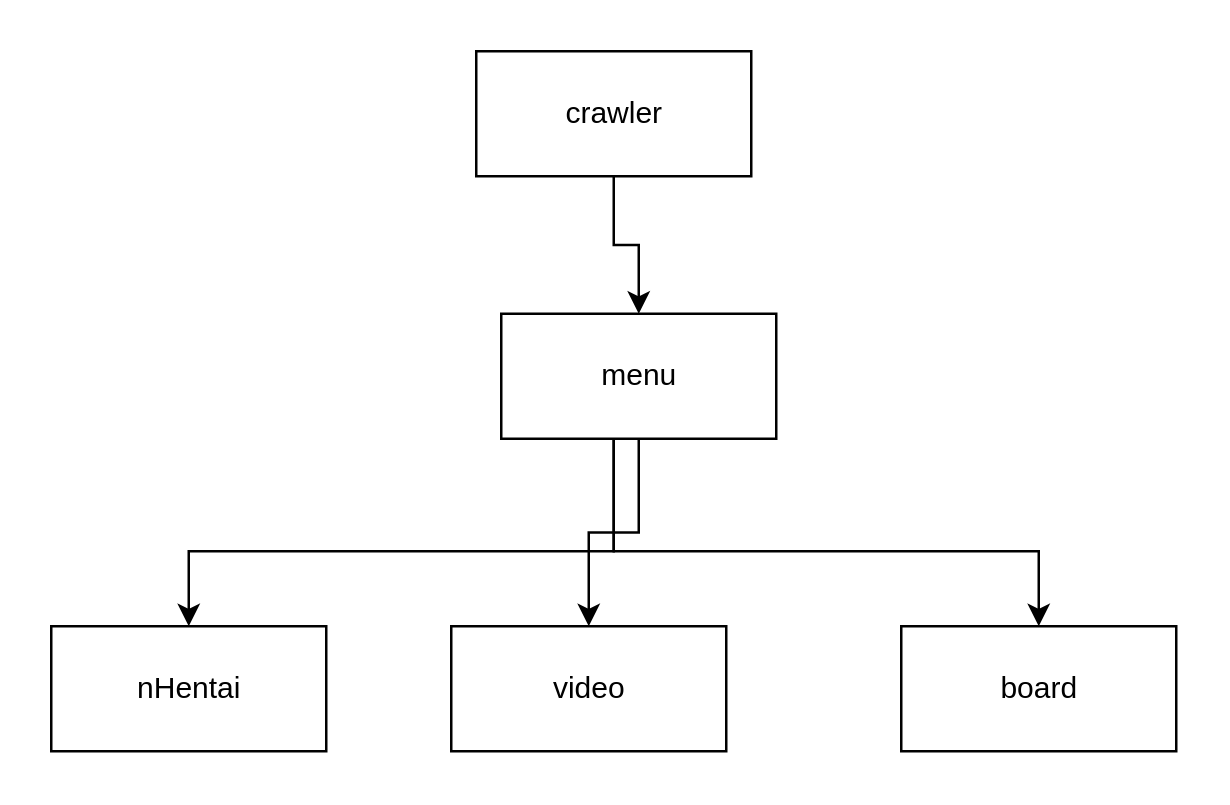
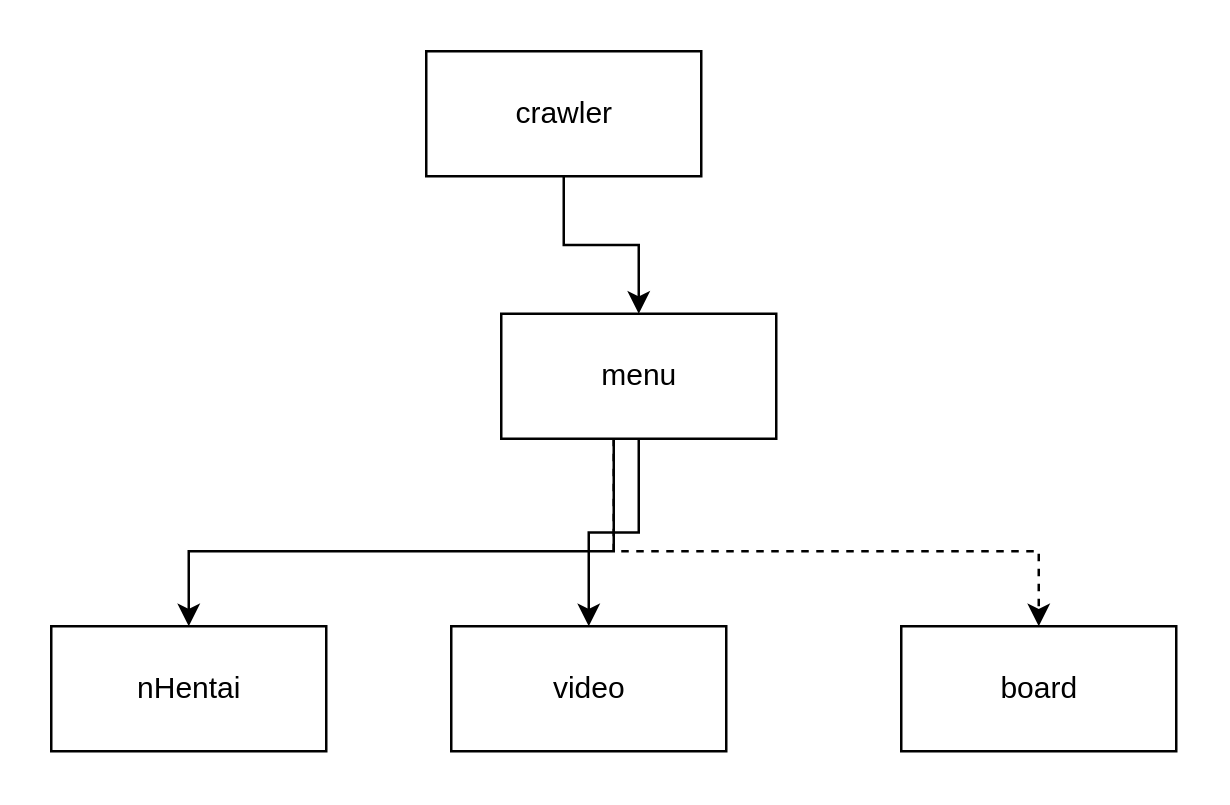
(614, 114) -> (564, 114)
(858, 551) -> (858, 551)
